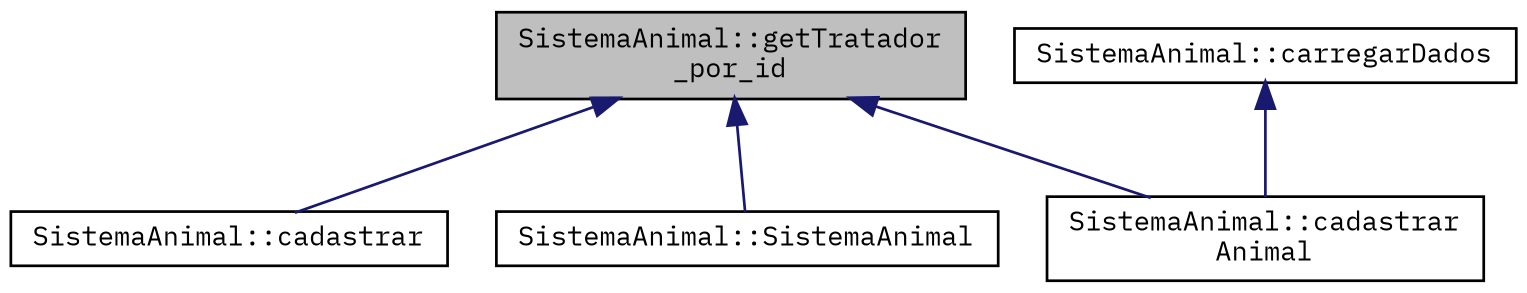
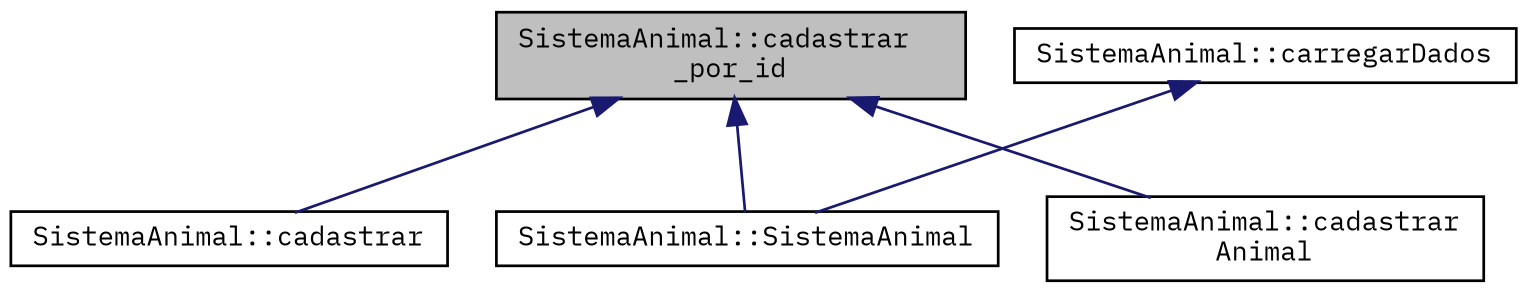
(731, 56) -> (731, 56)
(1265, 153) -> (976, 158)
